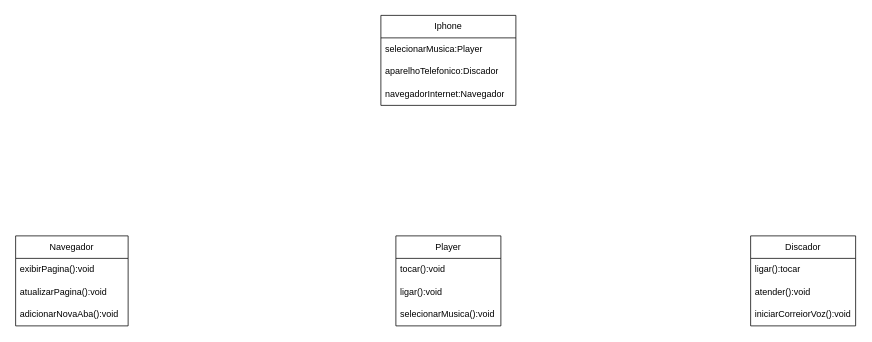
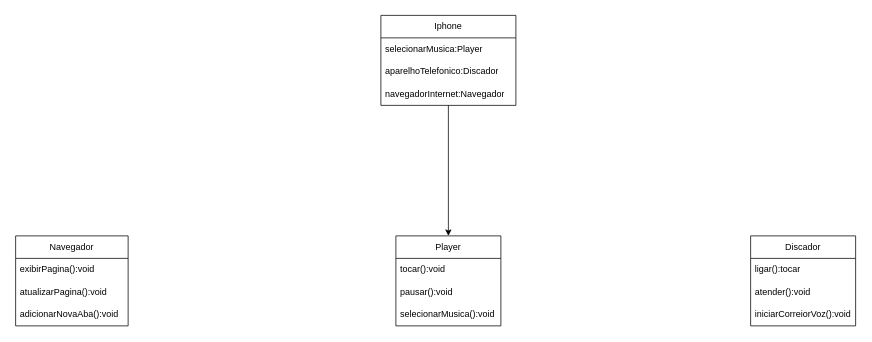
none -> (448, 169)
(426, 292) -> (431, 292)
